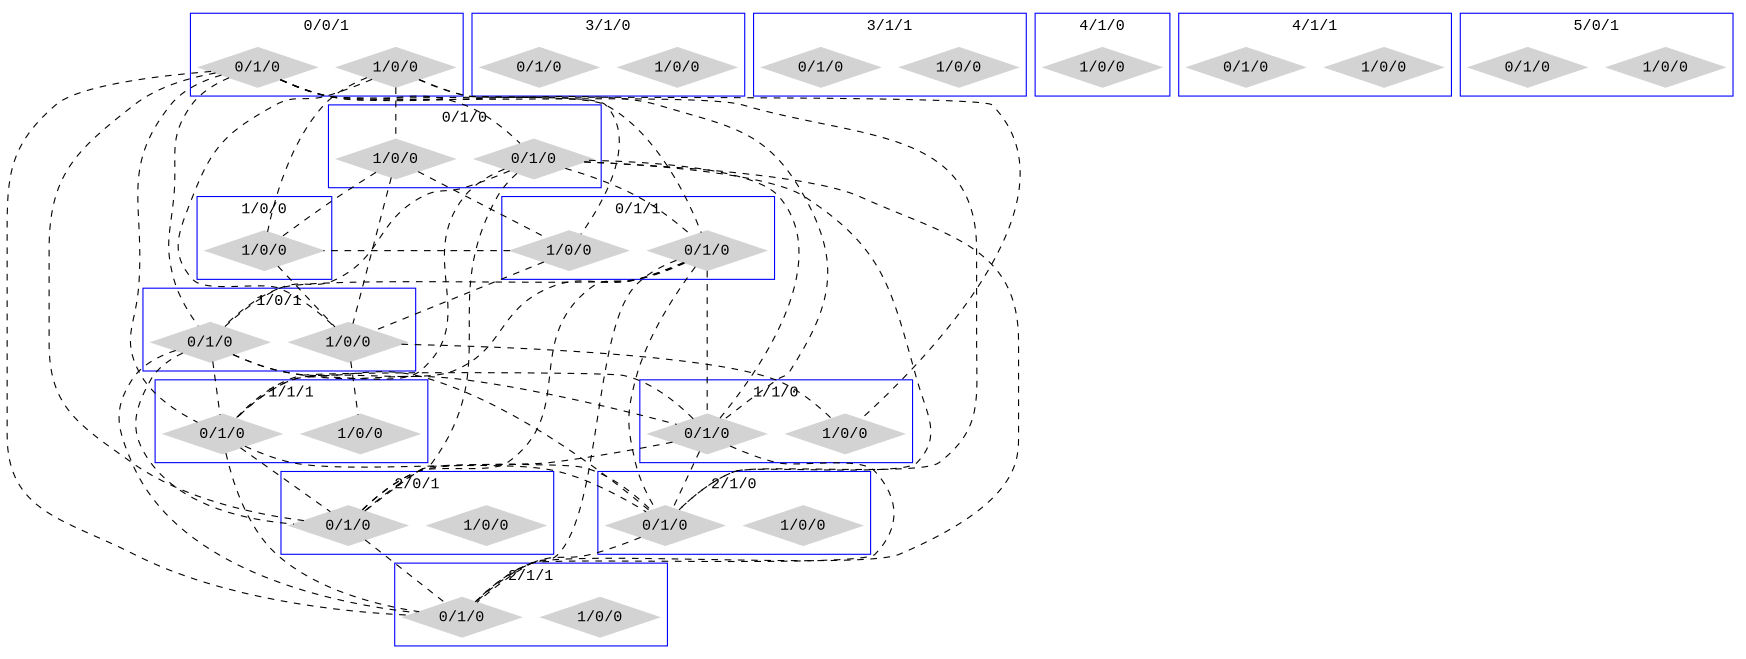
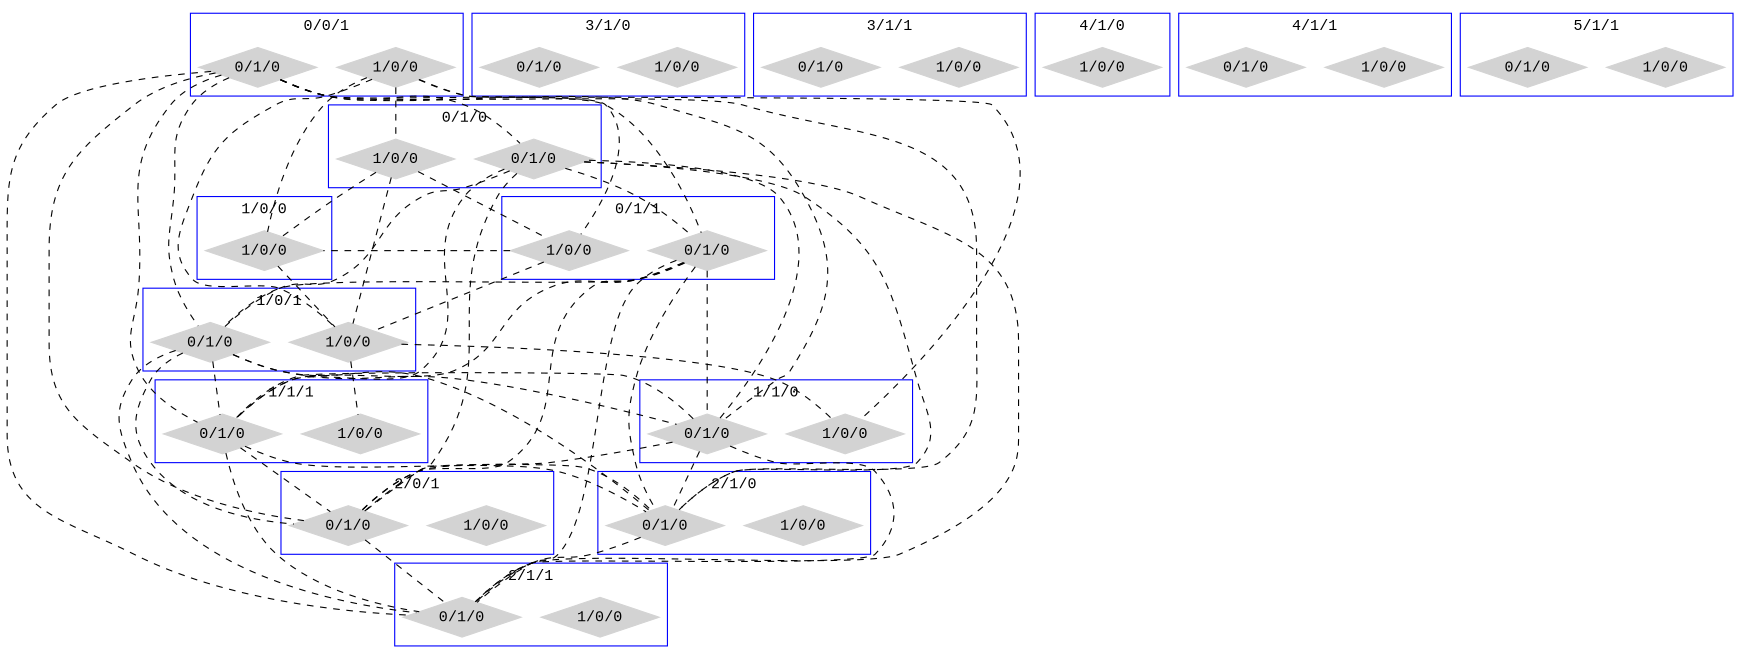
(1597, 26) -> (1597, 26)
